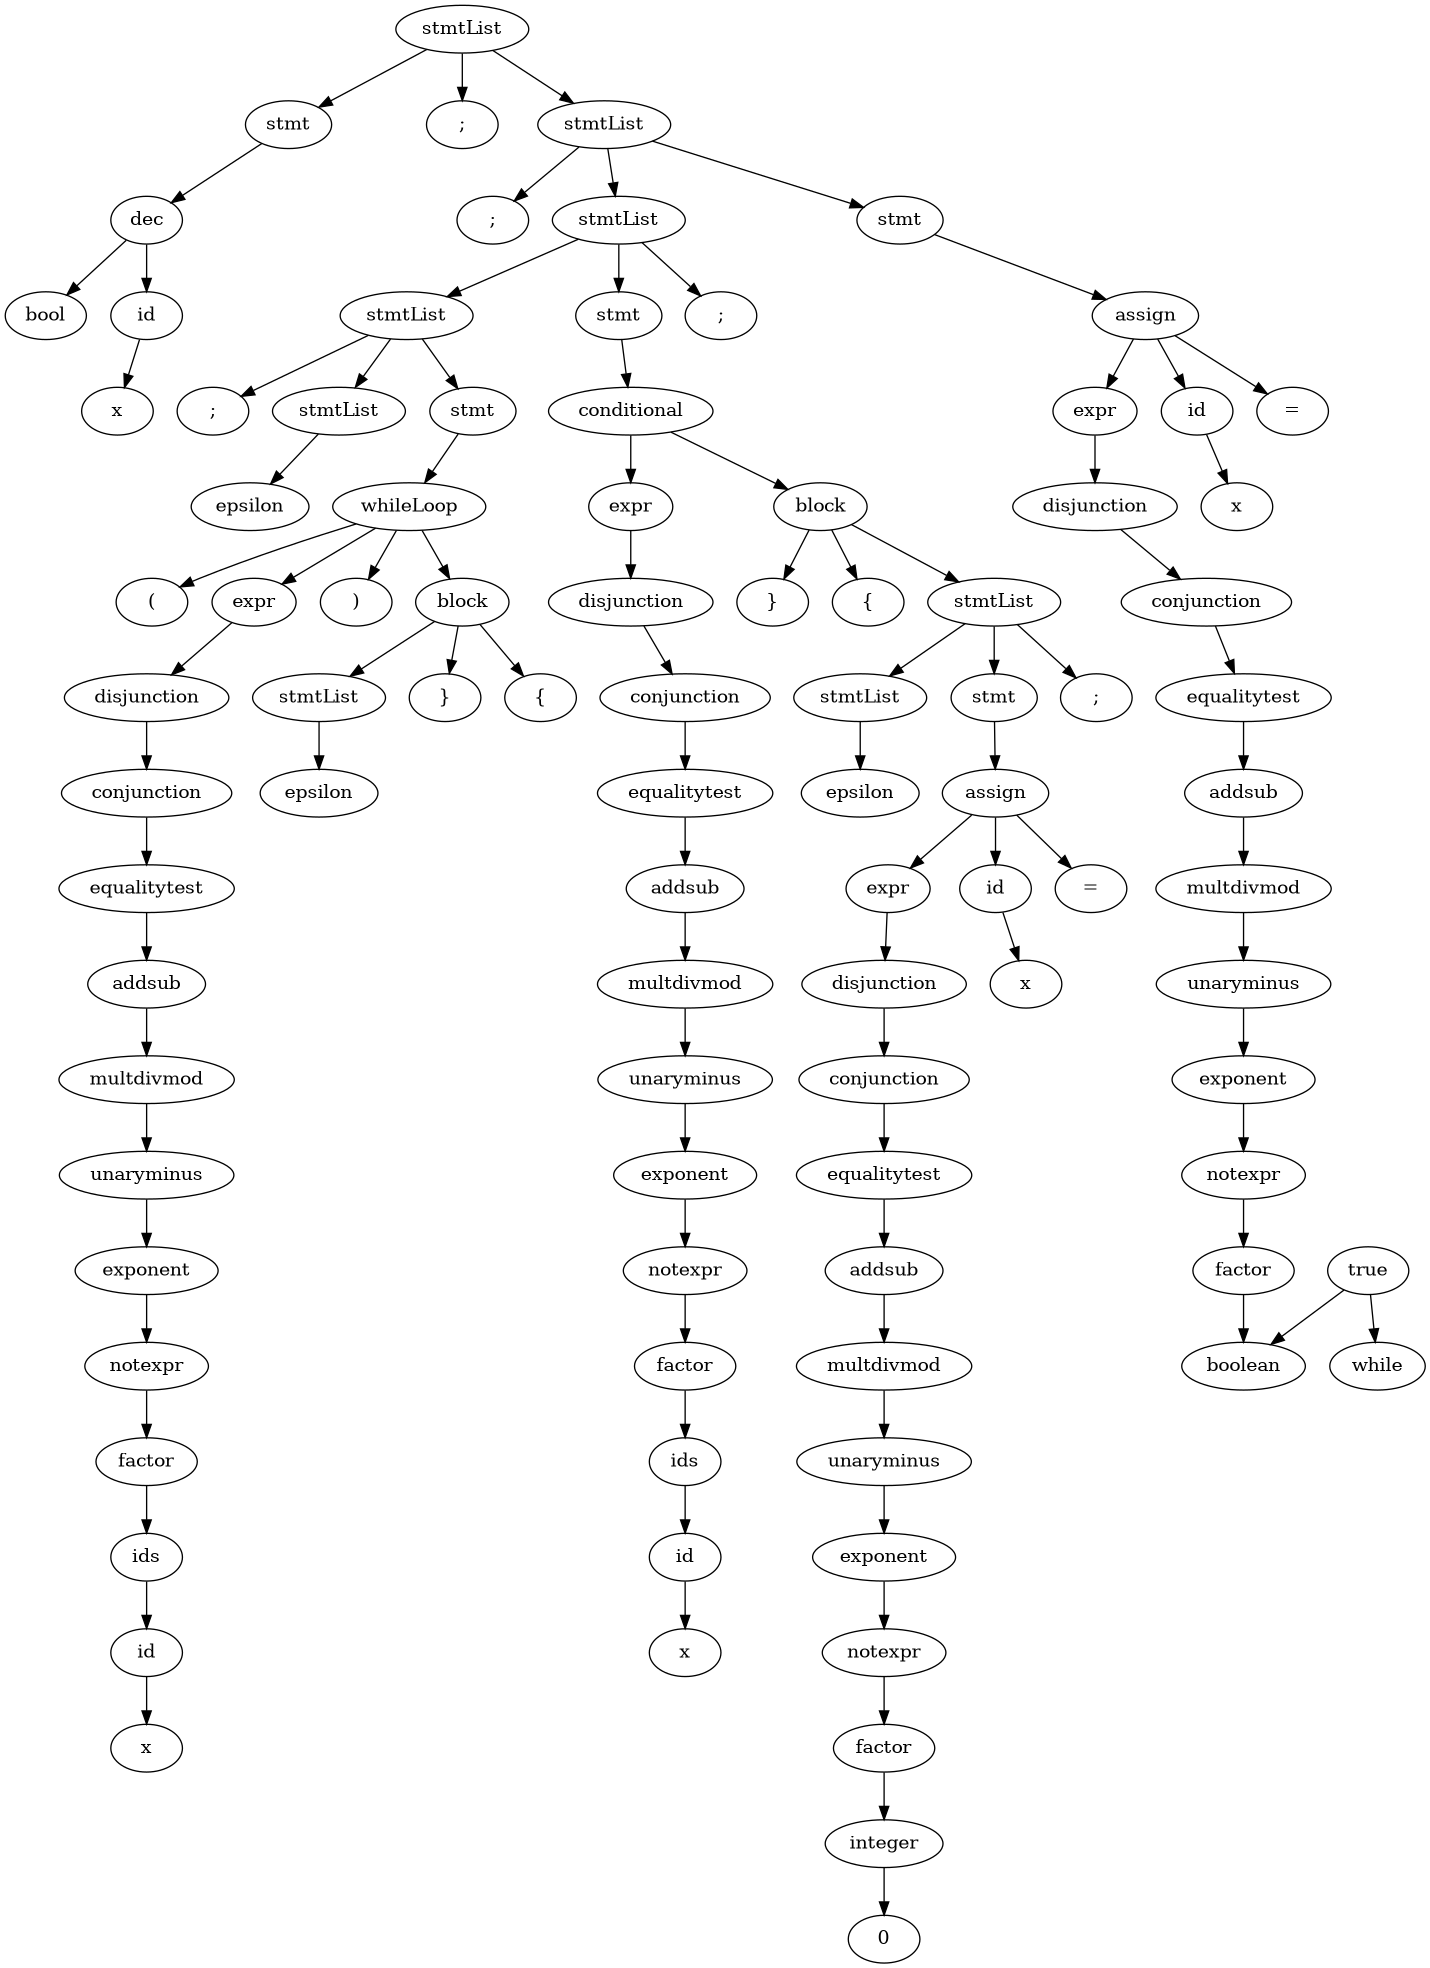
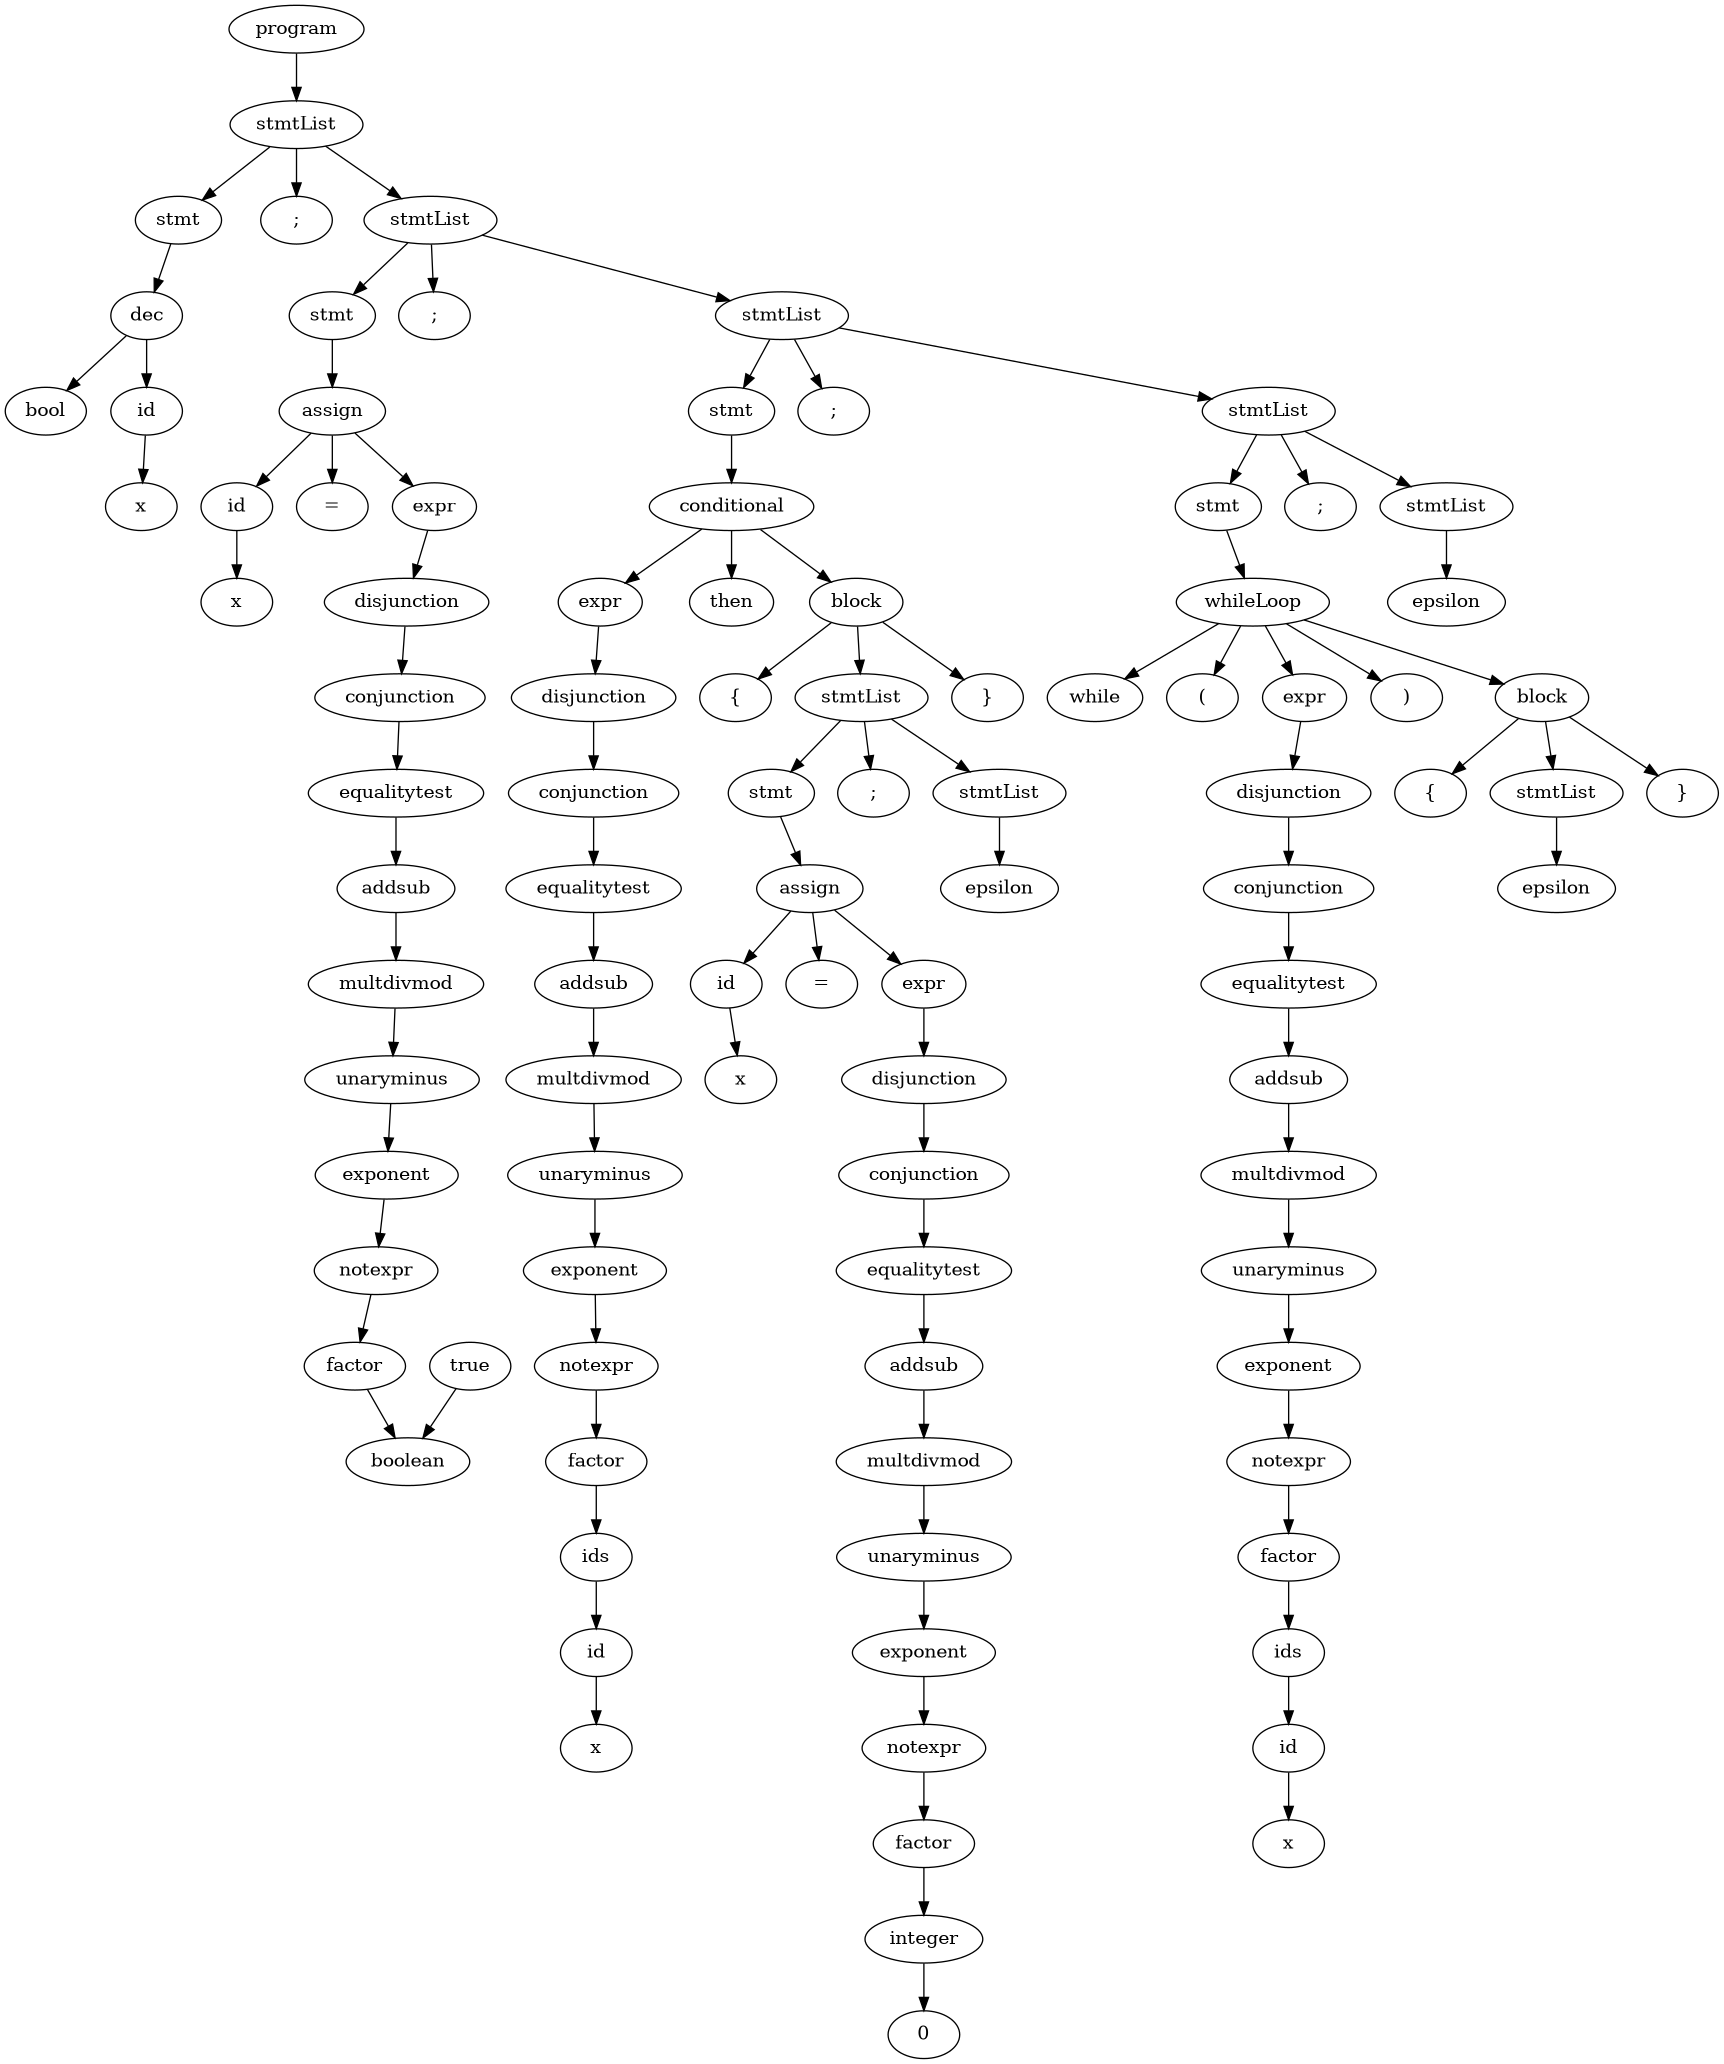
none -> (297, 29)
none -> (732, 602)
(1372, 1312) -> (1178, 648)
